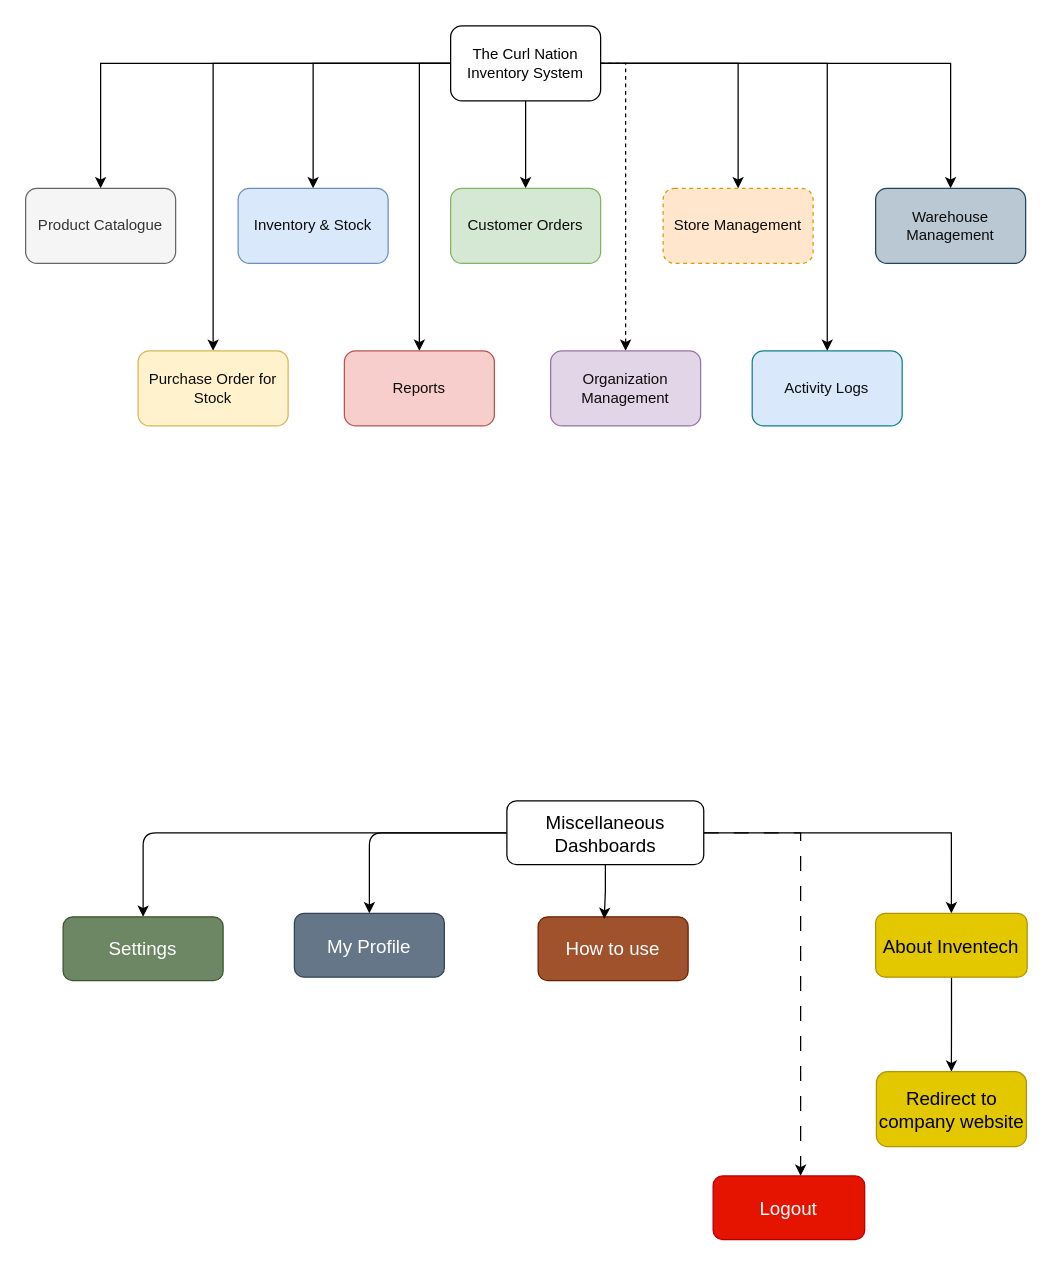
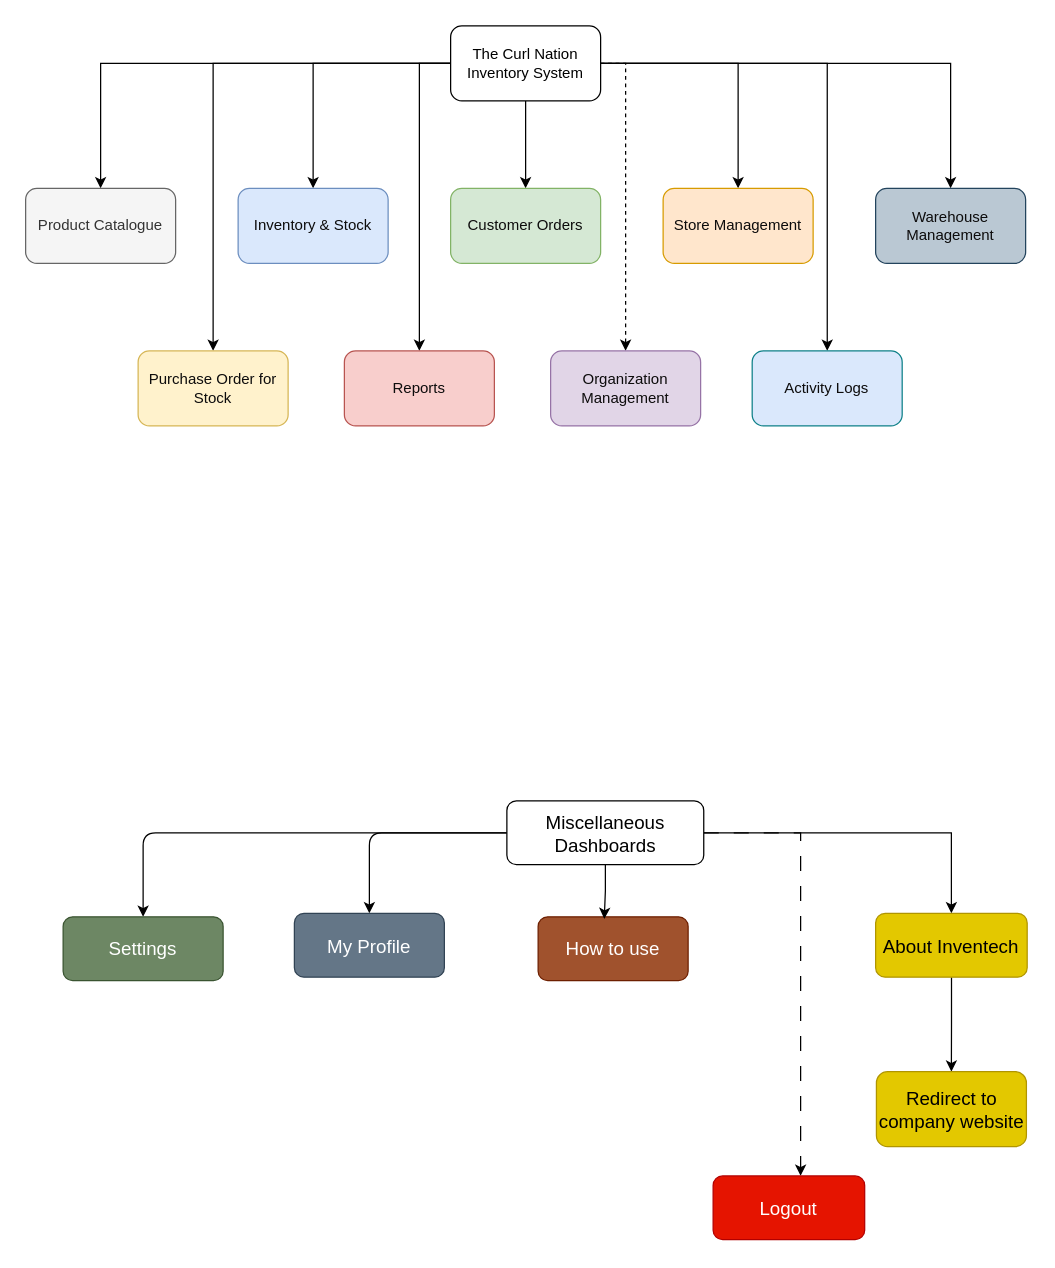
(738, 226) -> (738, 226)
